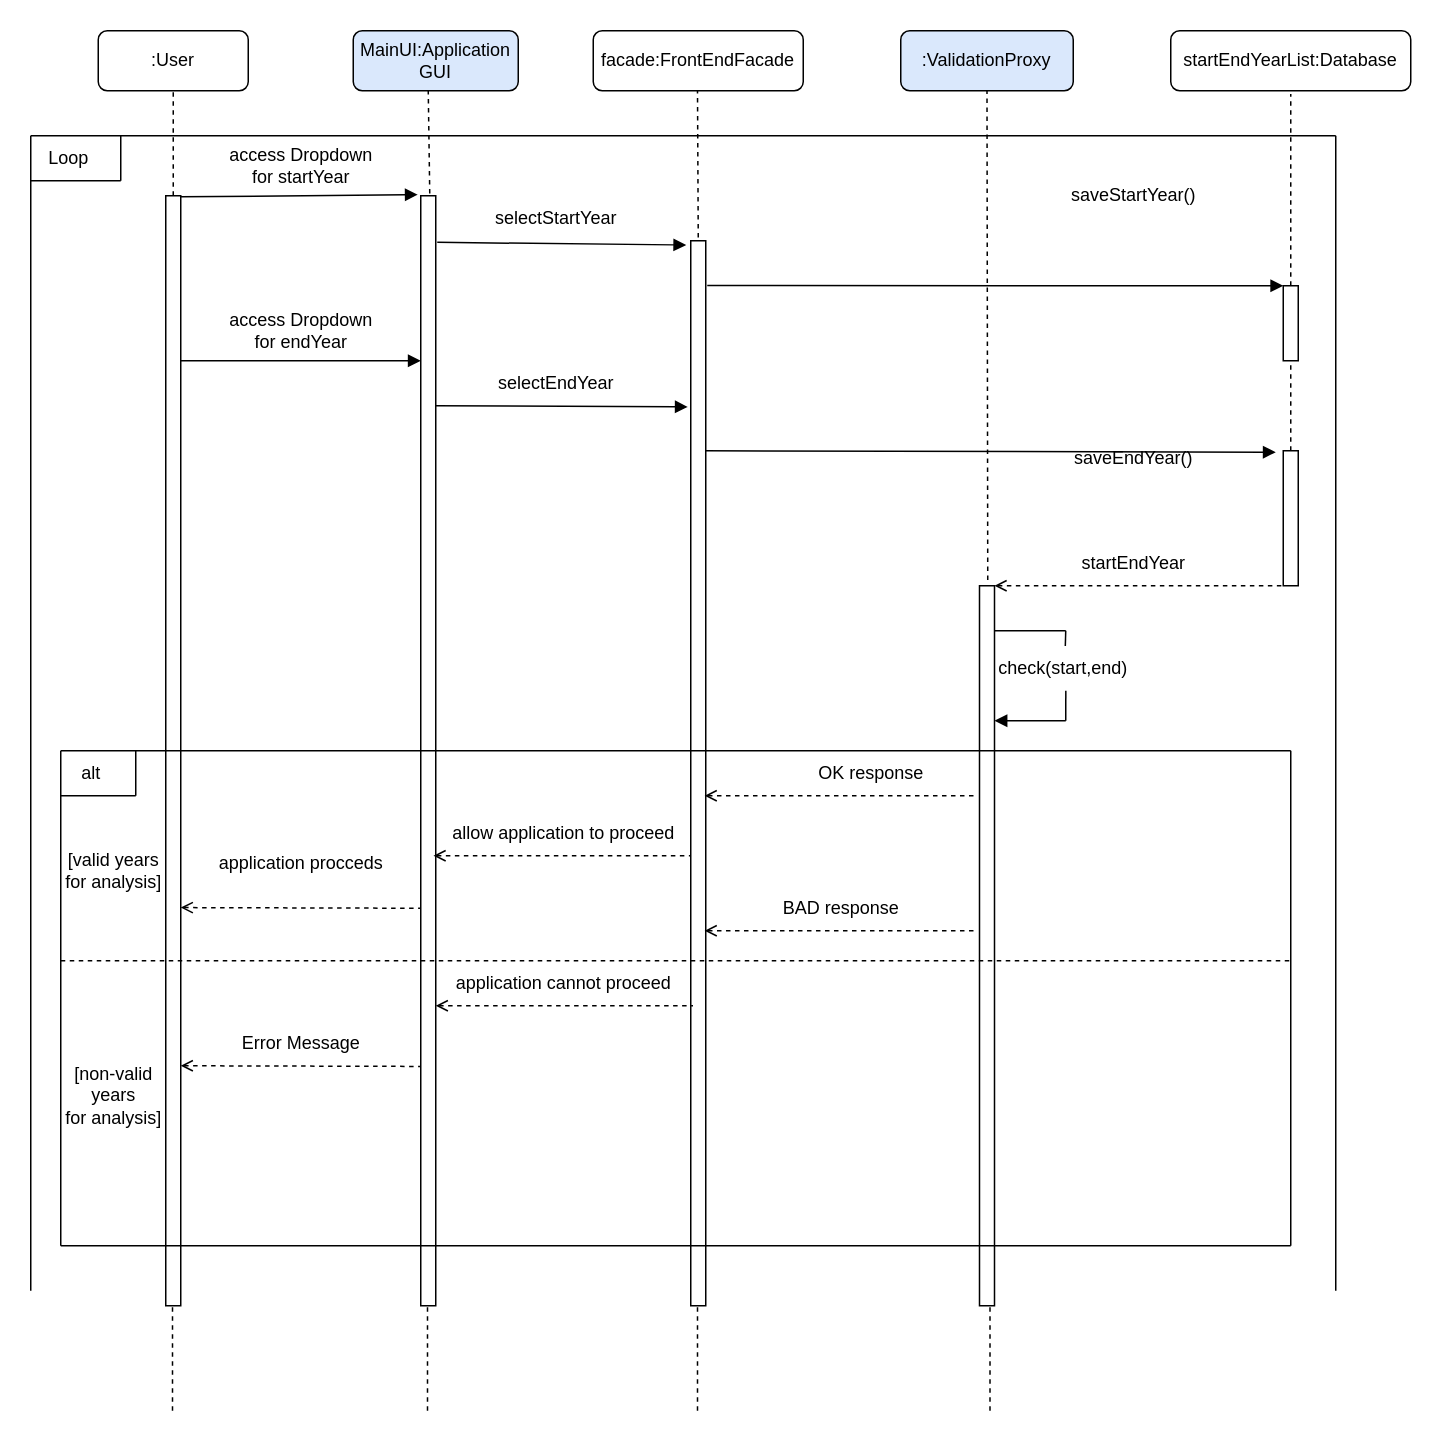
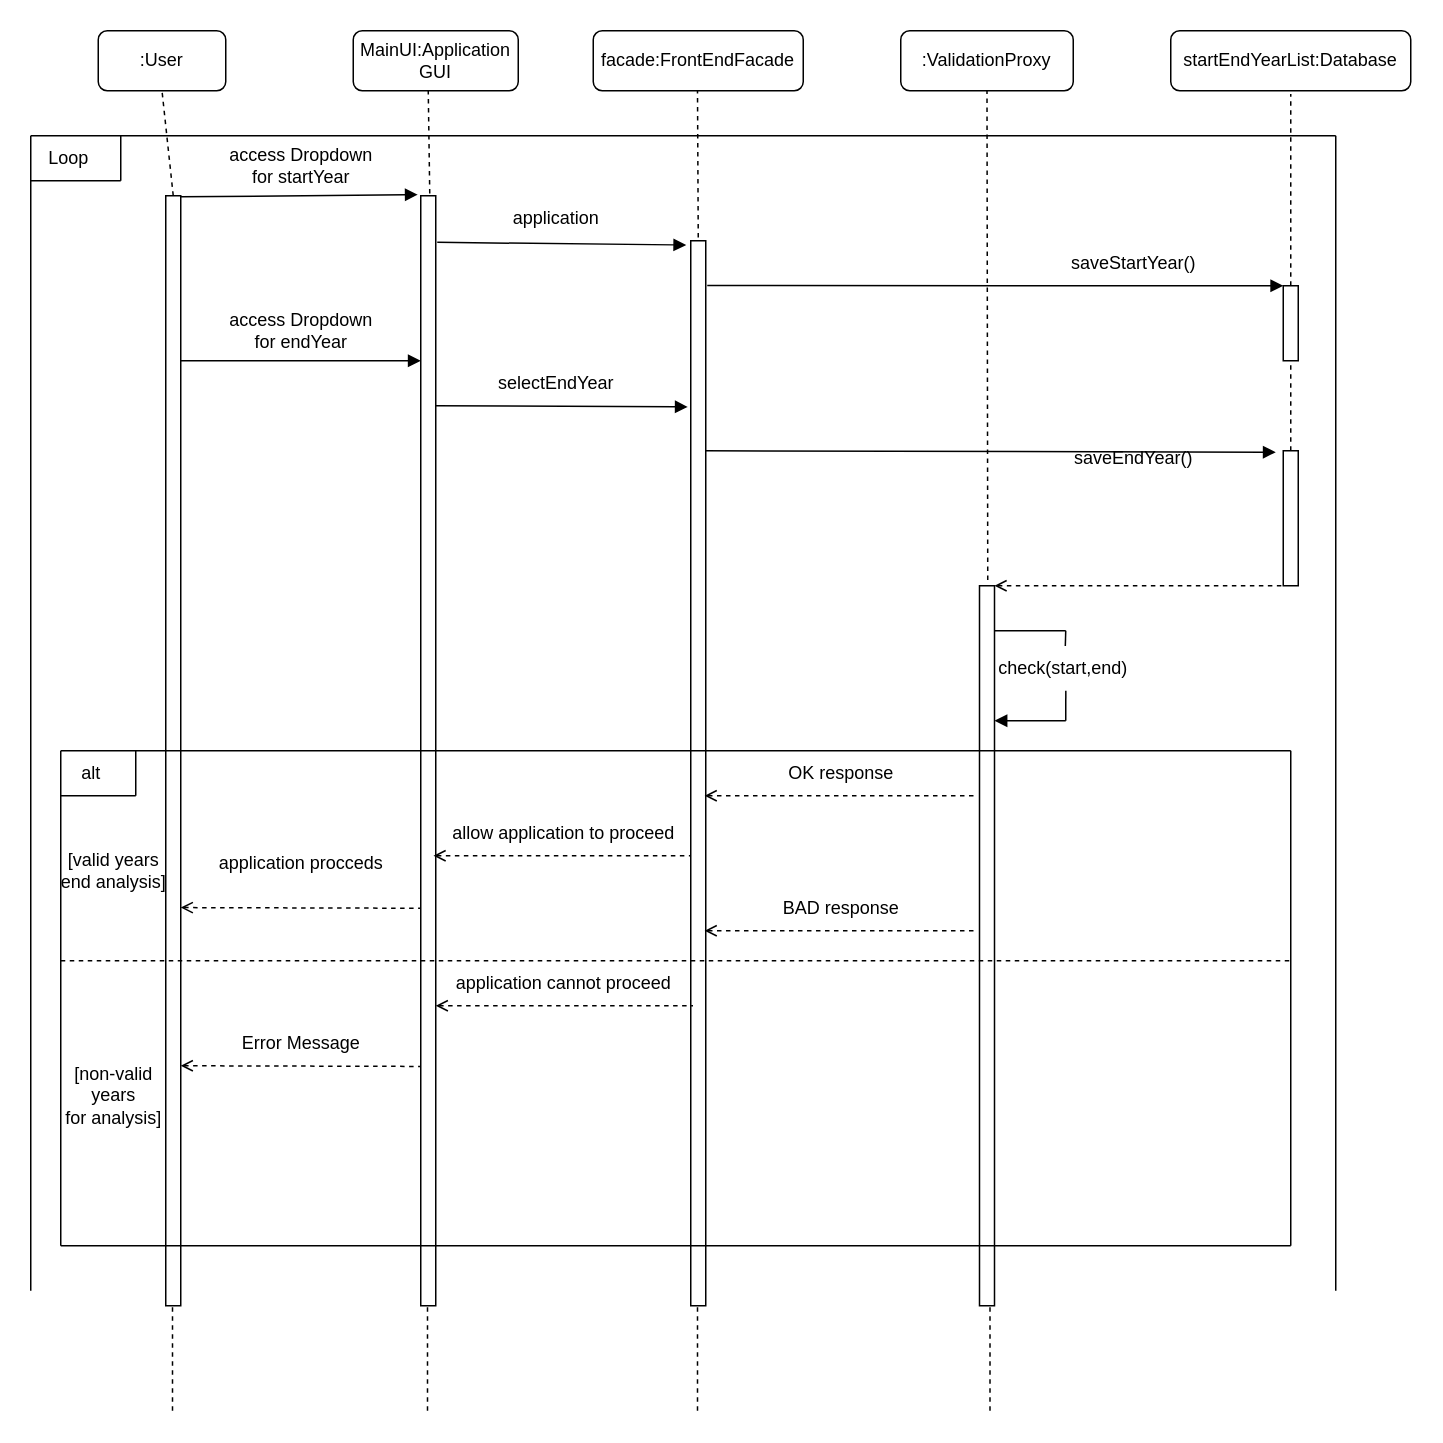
(173, 61) -> (162, 61)
(436, 61) -> (436, 61)
(987, 61) -> (987, 61)
(1133, 196) -> (1133, 263)
(557, 218) -> (557, 218)
(1133, 563) -> none
(871, 773) -> (841, 773)
(114, 871) -> (114, 871)
